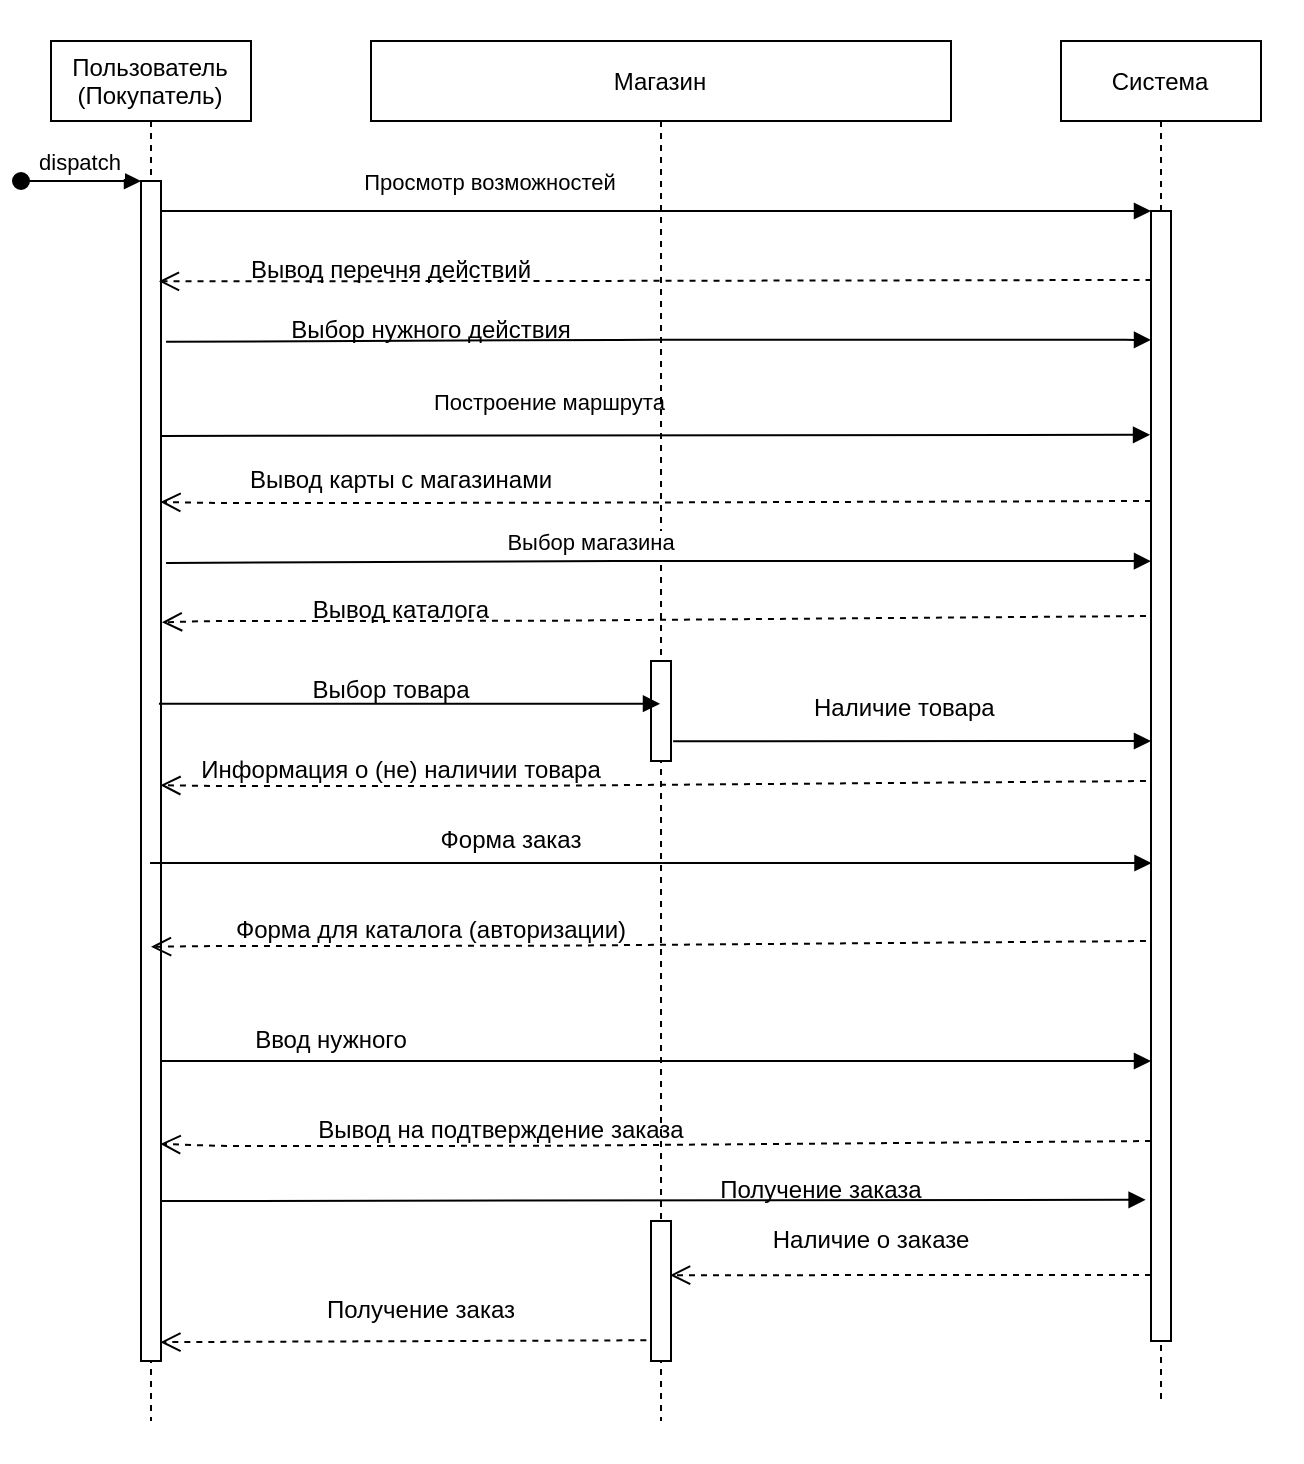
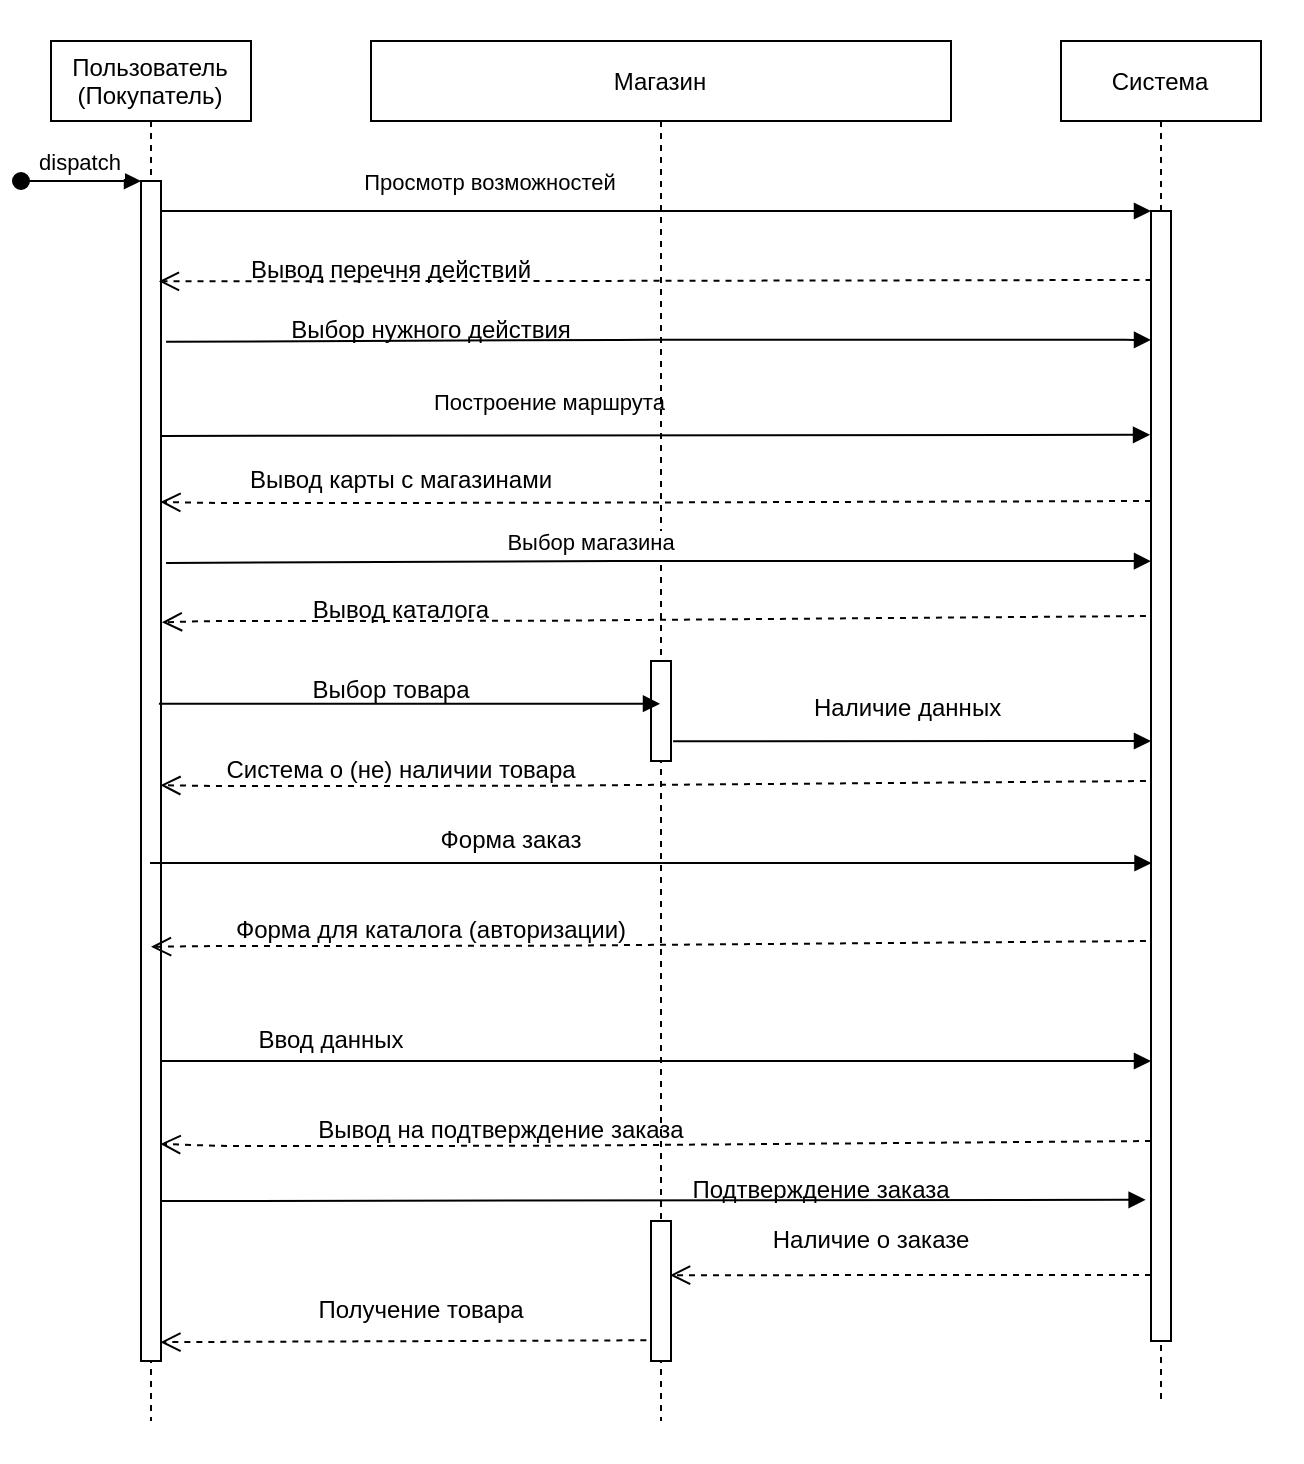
(906, 709) -> (906, 709)
(402, 771) -> (402, 771)
(332, 1041) -> (332, 1041)
(822, 1191) -> (822, 1191)
(422, 1311) -> (422, 1311)
